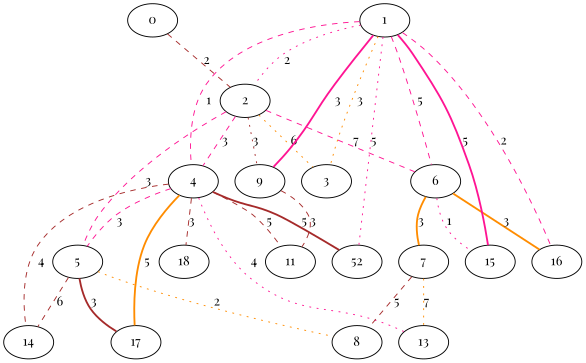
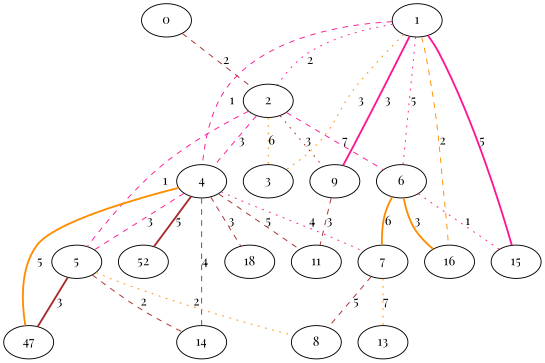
(413, 100) -> (409, 101)
(490, 129) -> (439, 140)
(371, 141) -> none
(148, 181) -> (166, 181)
(421, 222) -> (388, 222)
(279, 296) -> (292, 221)
(60, 302) -> (144, 302)
(136, 342) -> (29, 342)
